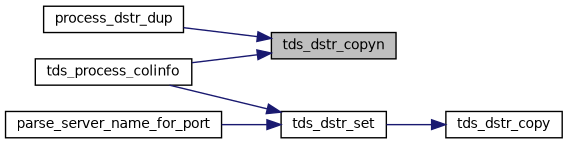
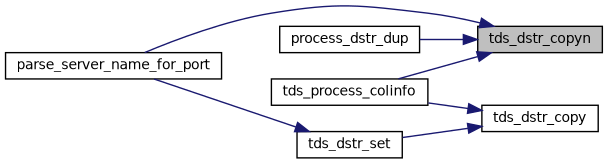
none -> (310, 8)
(218, 97) -> (448, 106)
